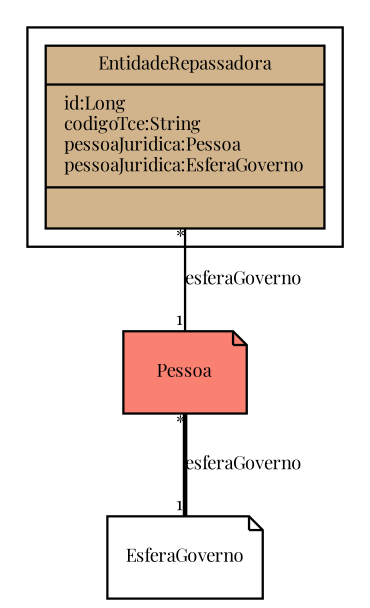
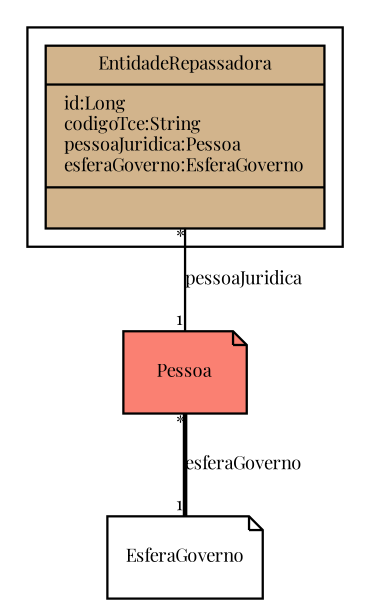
(185, 166) -> (185, 166)
(244, 280) -> (244, 280)
